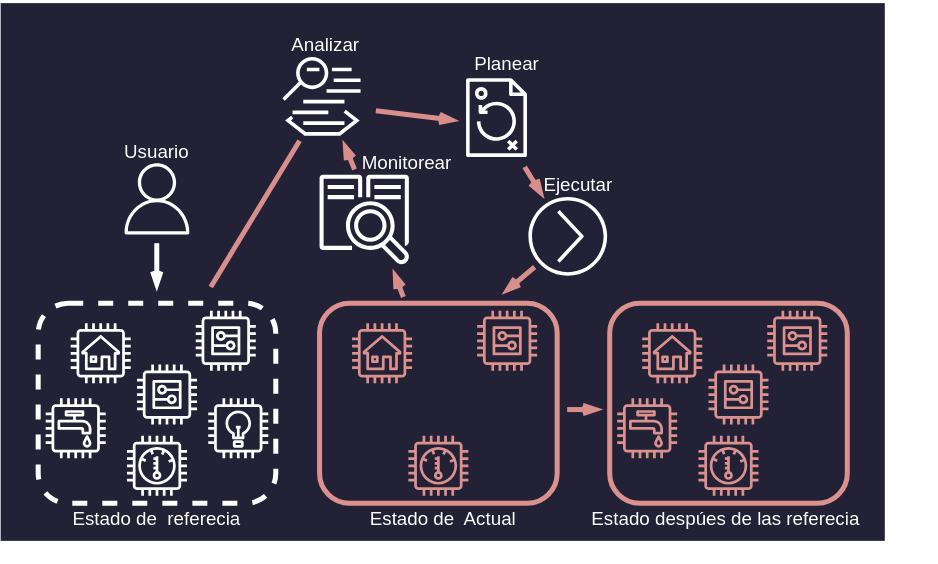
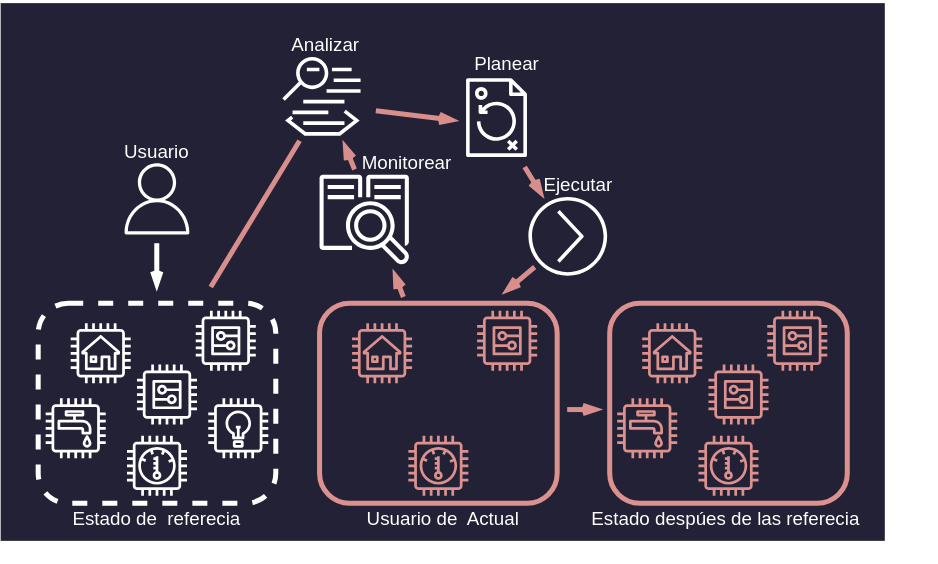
(443, 518) -> (443, 518)
